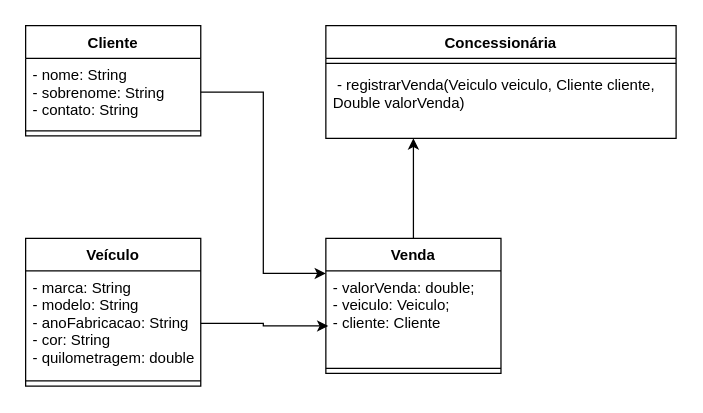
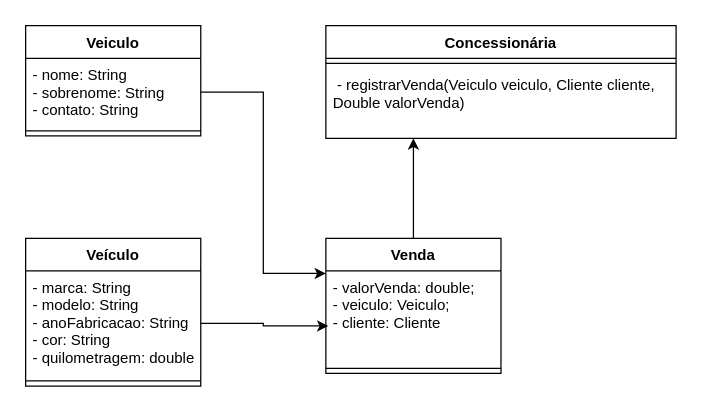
(113, 43) -> (113, 43)
